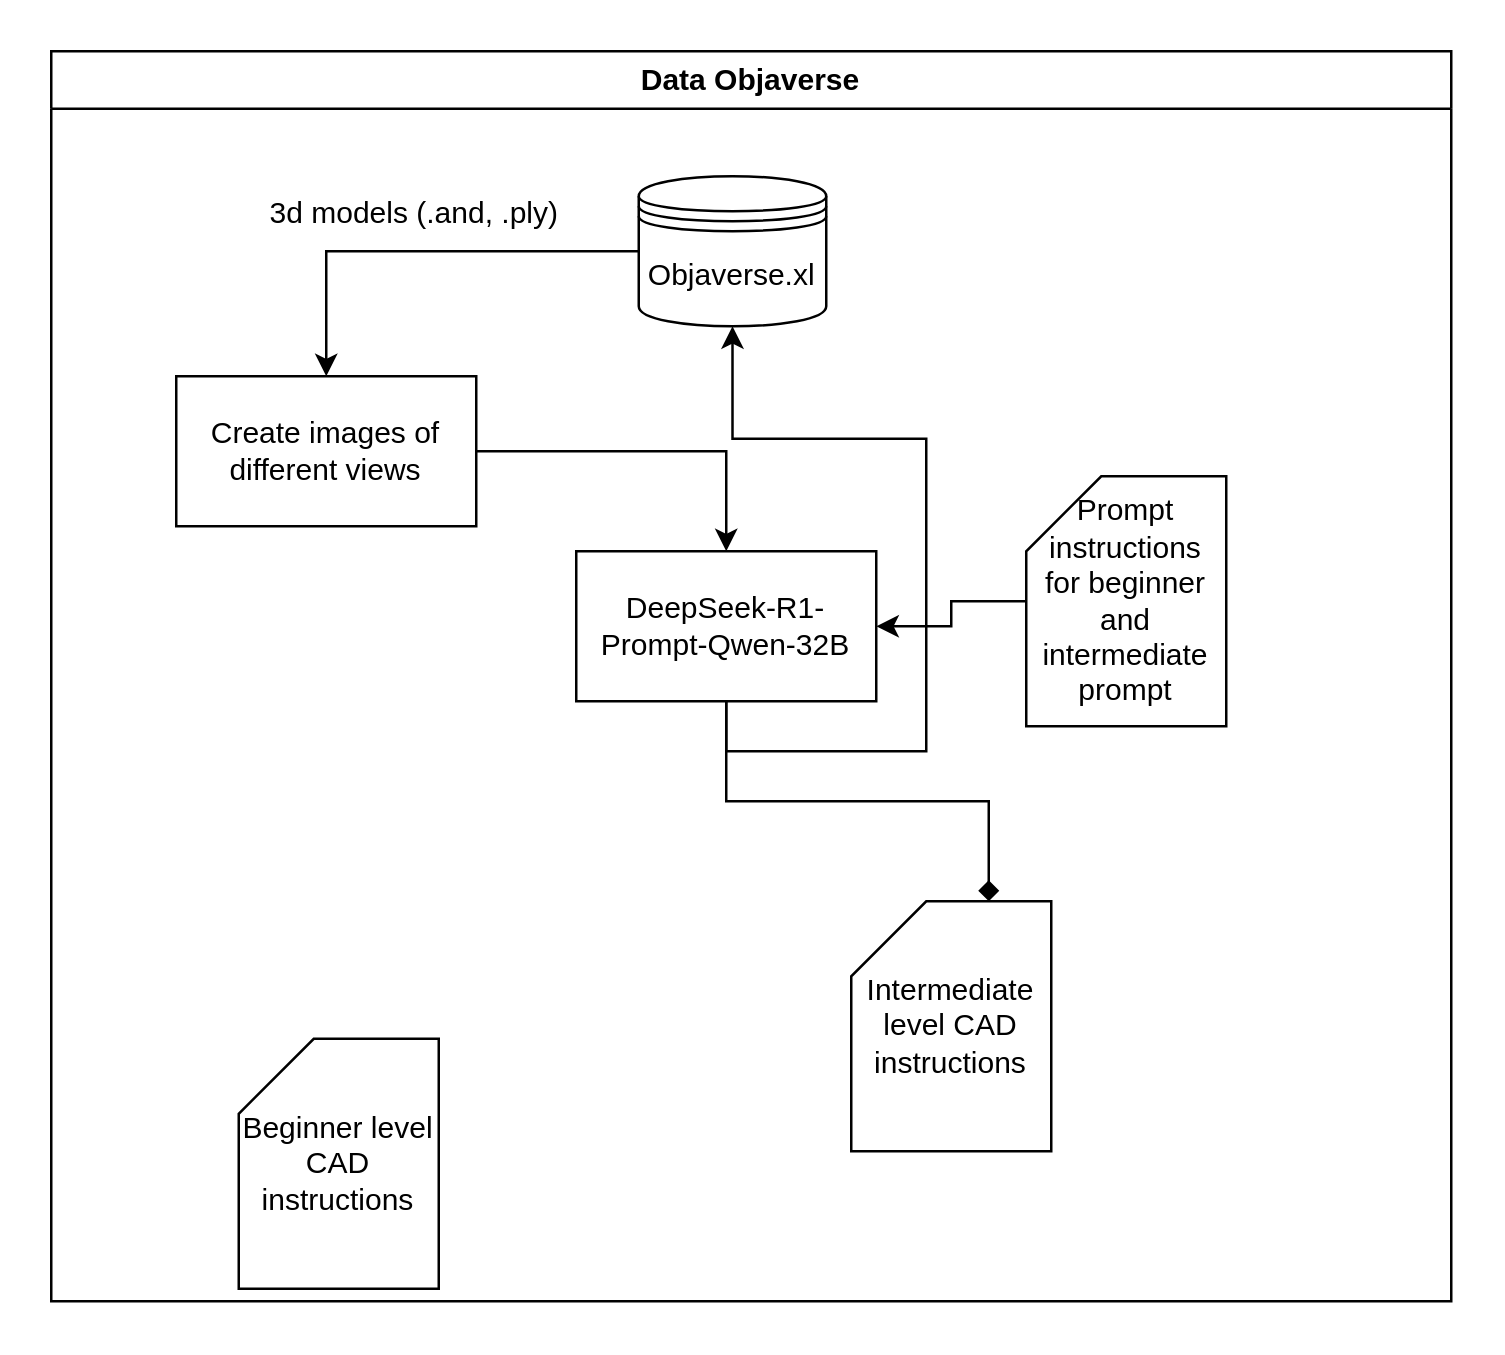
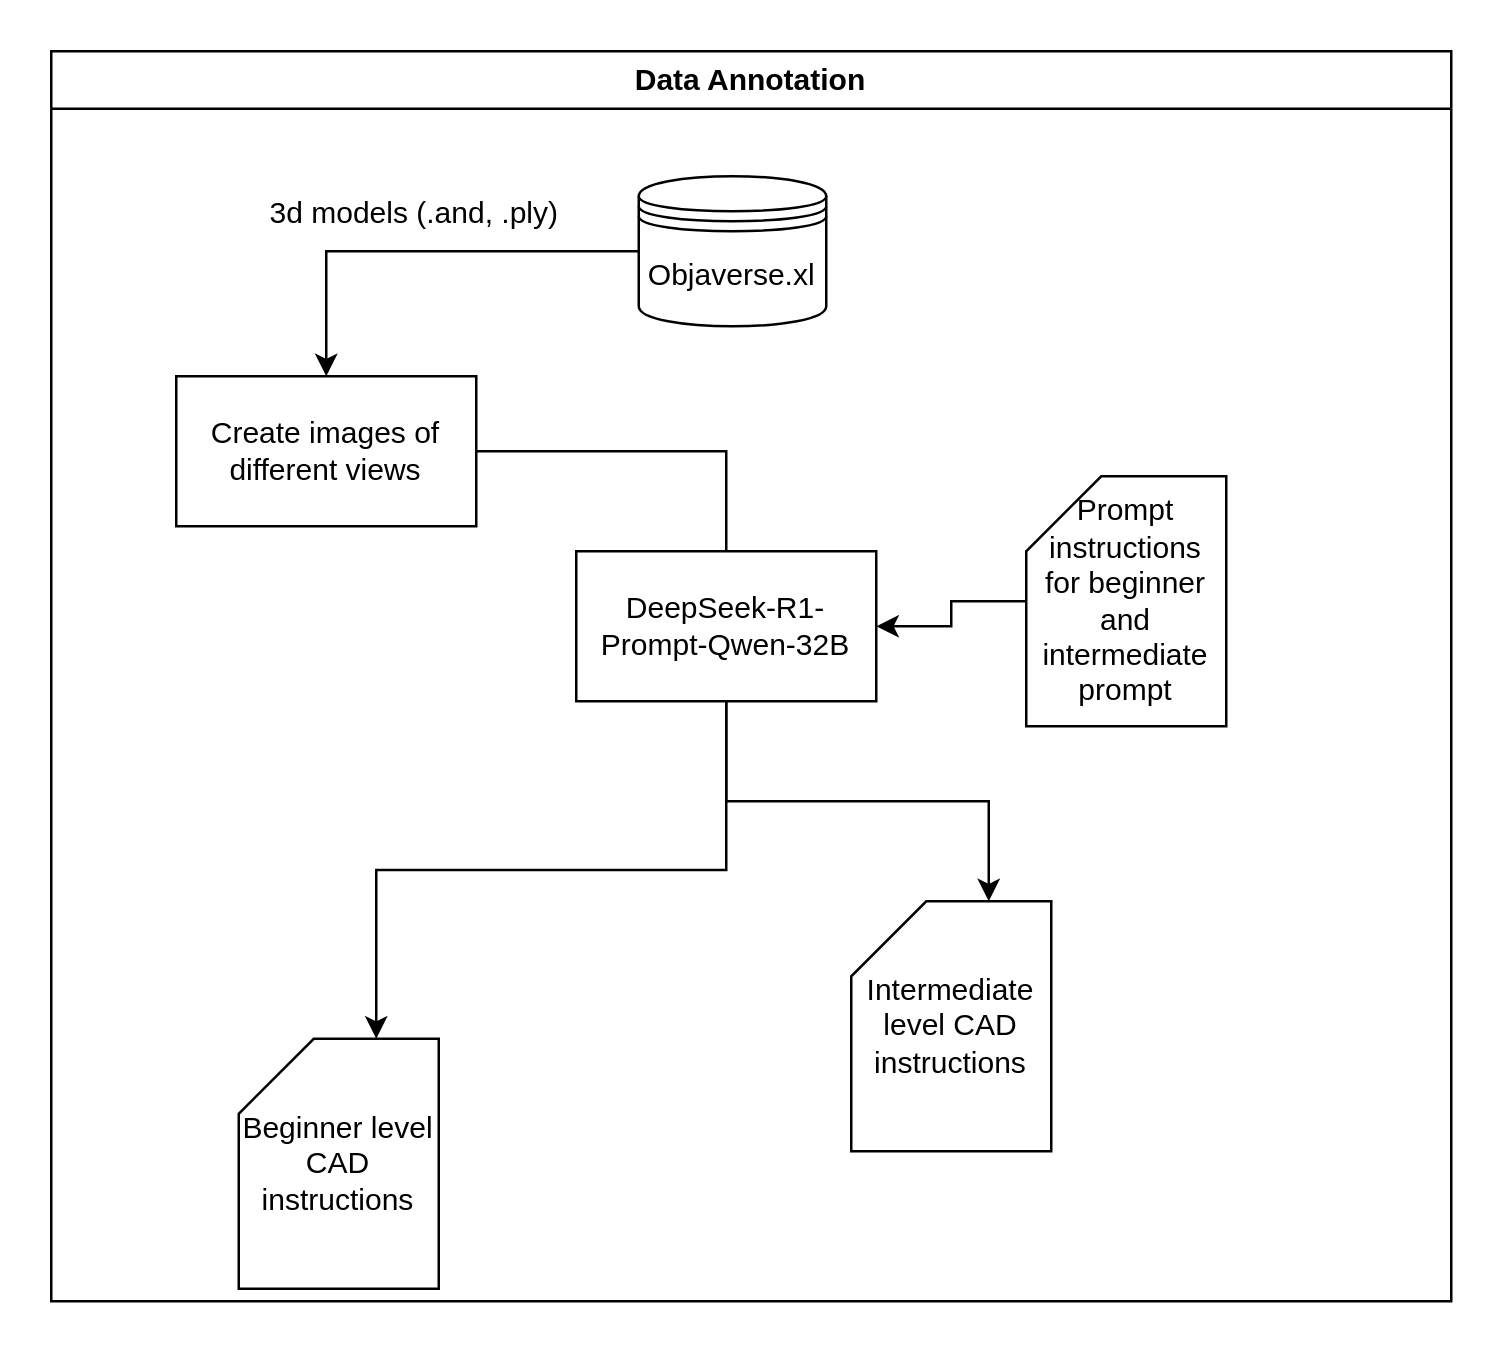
(751, 81) -> (751, 81)
(873, 439) -> (507, 870)
(726, 533) -> (726, 540)
(989, 881) -> (989, 882)
